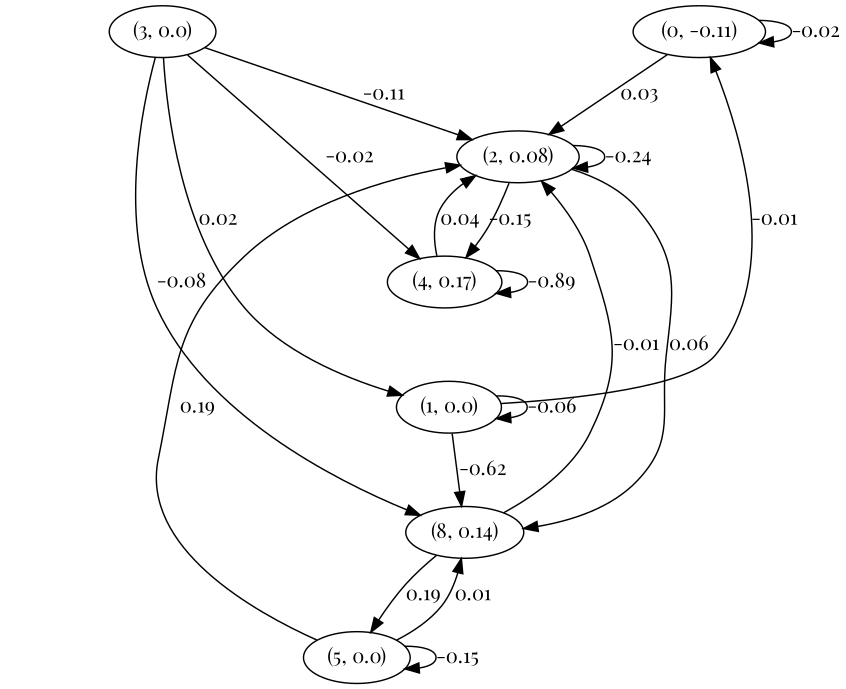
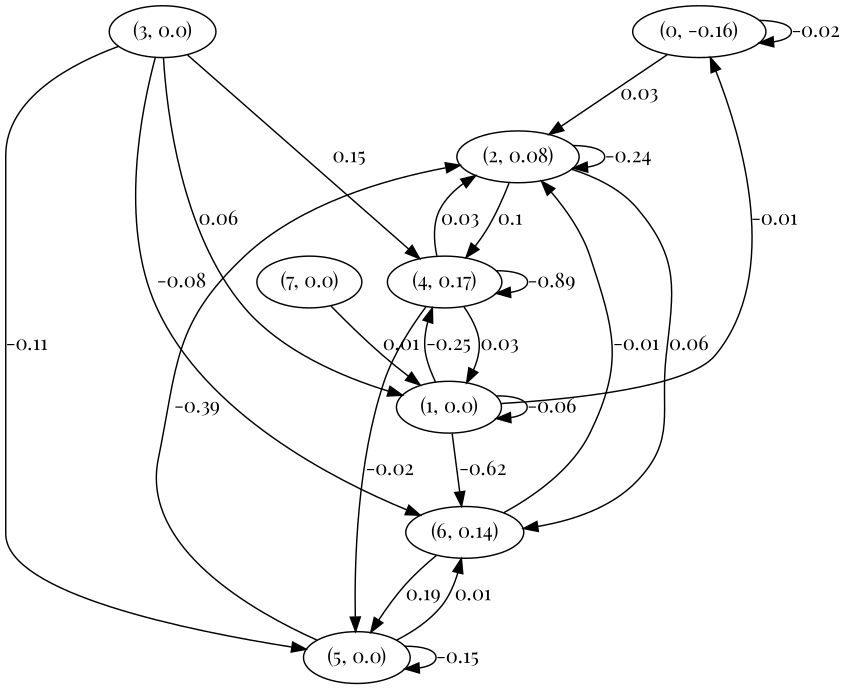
(699, 32) -> (699, 32)
(331, 91) -> (6, 421)
(350, 157) -> (350, 157)
(219, 219) -> (219, 219)
(460, 219) -> (460, 219)
(511, 219) -> (511, 219)
none -> (309, 282)
none -> (478, 337)
none -> (425, 353)
(198, 407) -> (198, 407)
none -> (366, 455)
(465, 532) -> (465, 532)
